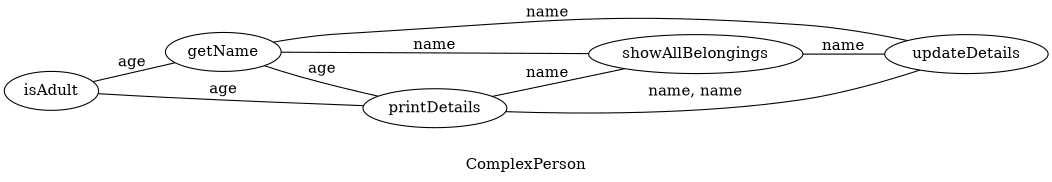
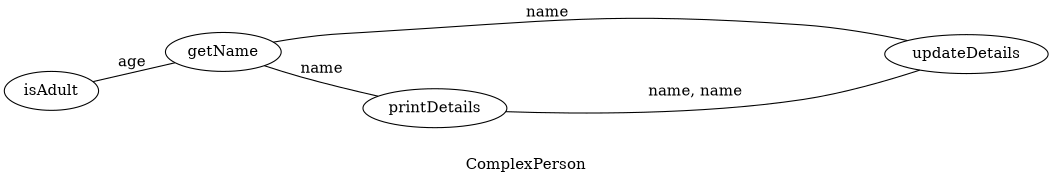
(696, 54) -> none
(322, 69) -> (322, 69)
(231, 100) -> none
